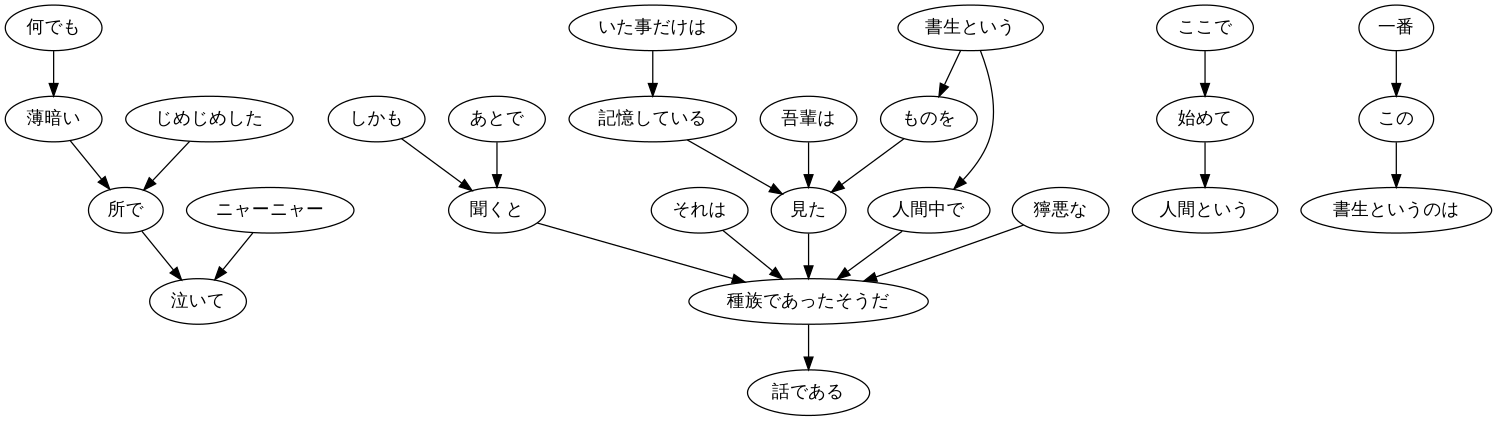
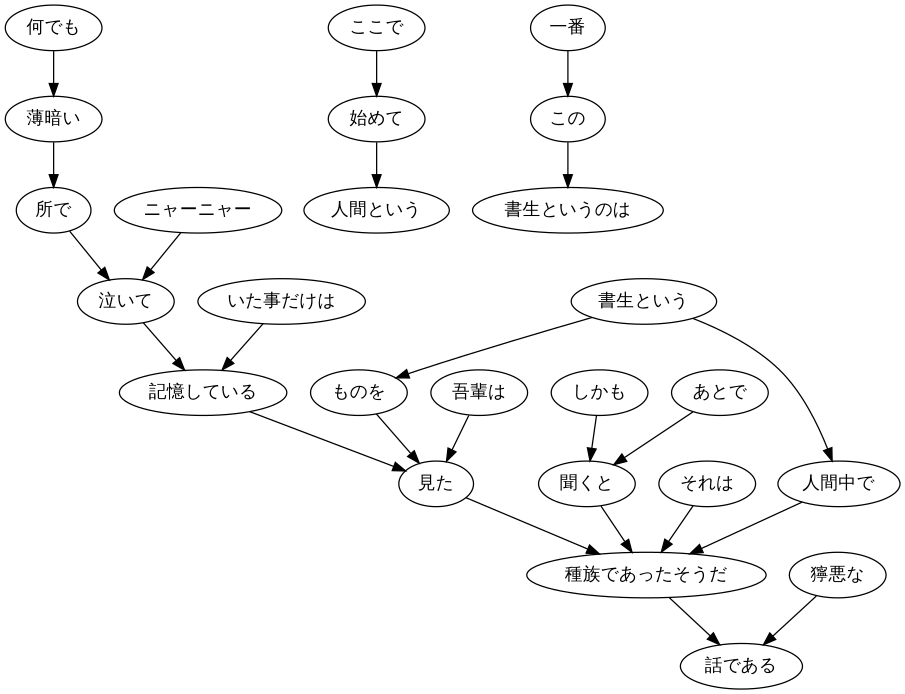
(209, 119) -> none
(950, 251) -> (795, 616)
none -> (160, 342)
